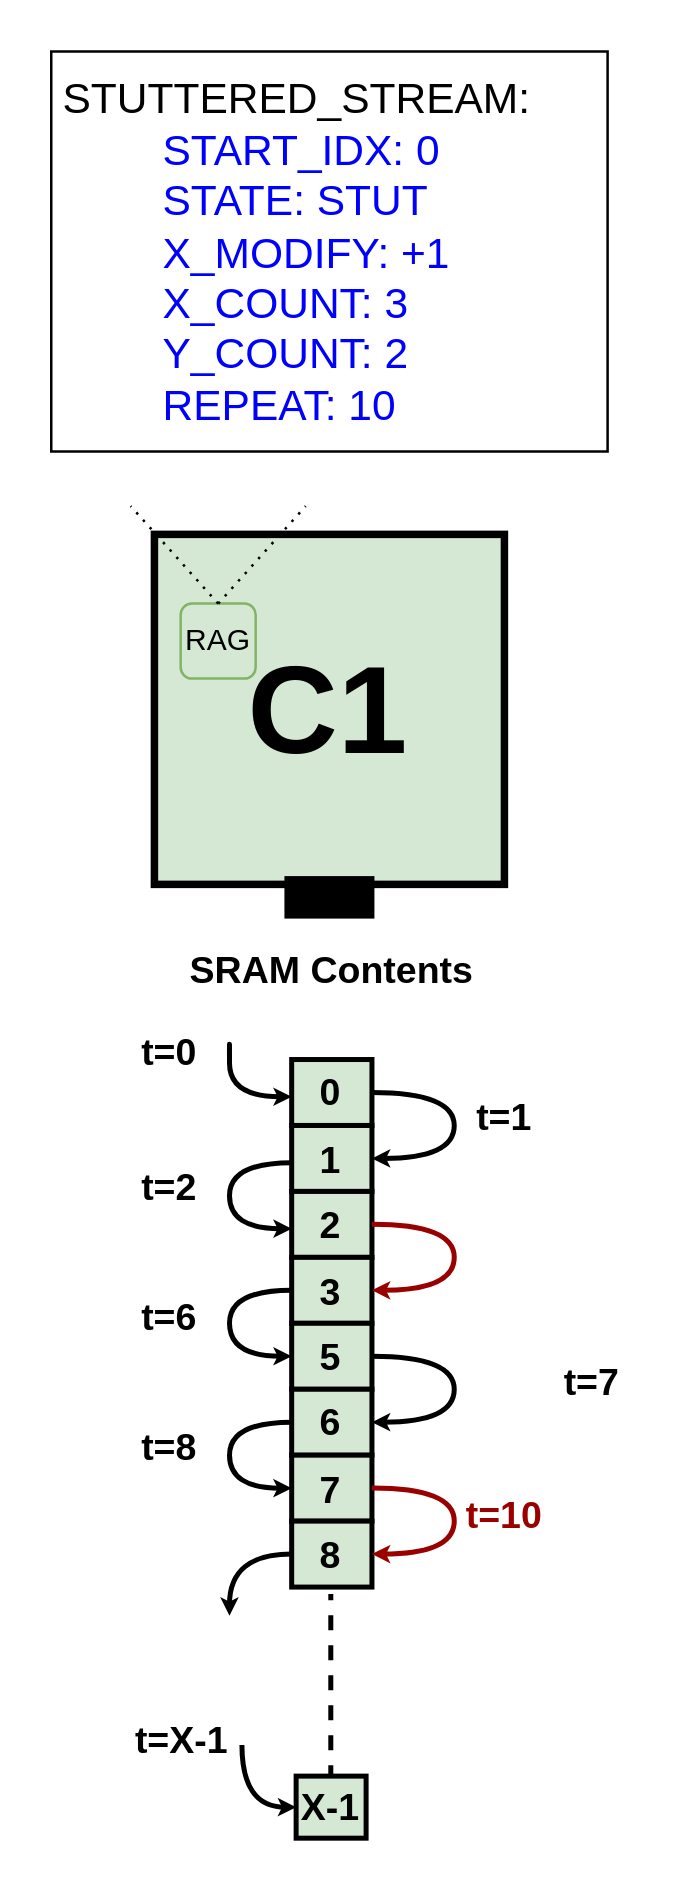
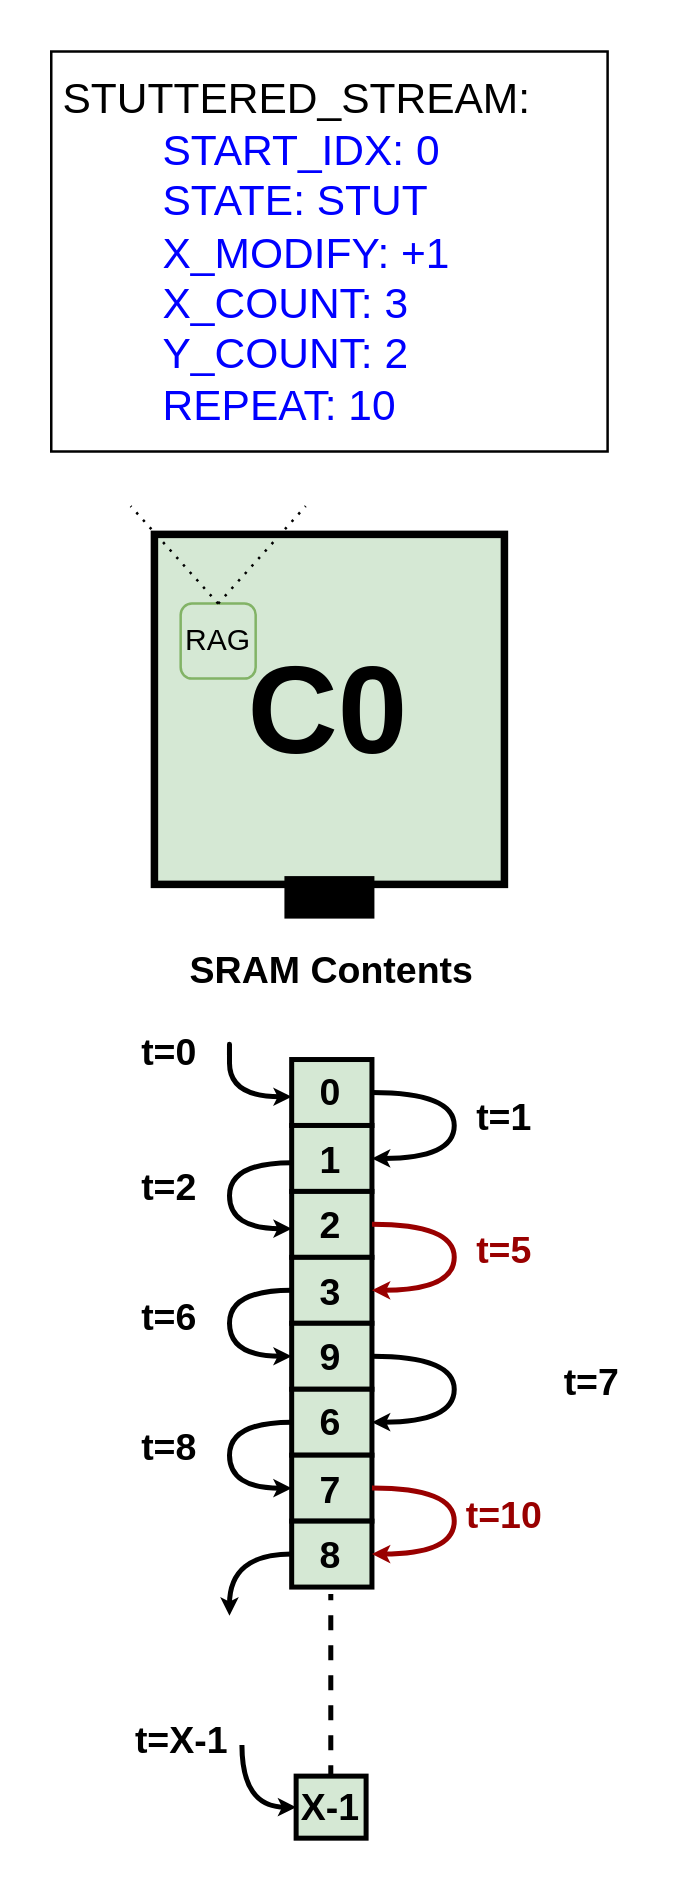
(329, 709) -> (329, 709)
none -> (503, 1249)
(331, 1356) -> (331, 1356)
